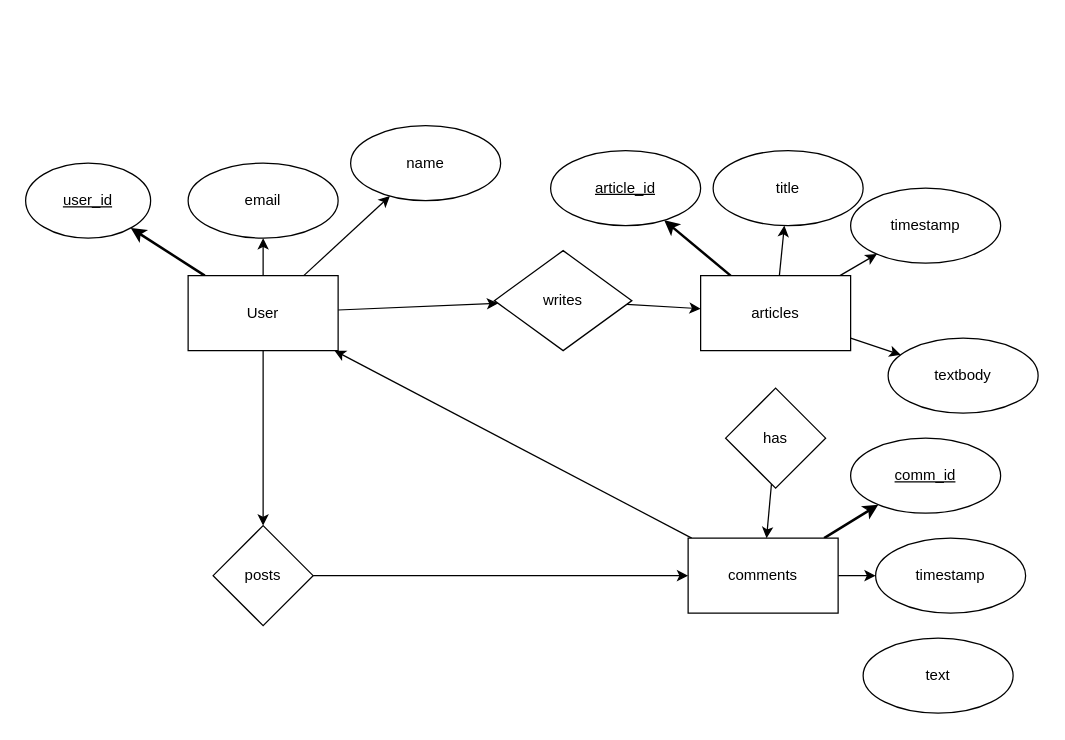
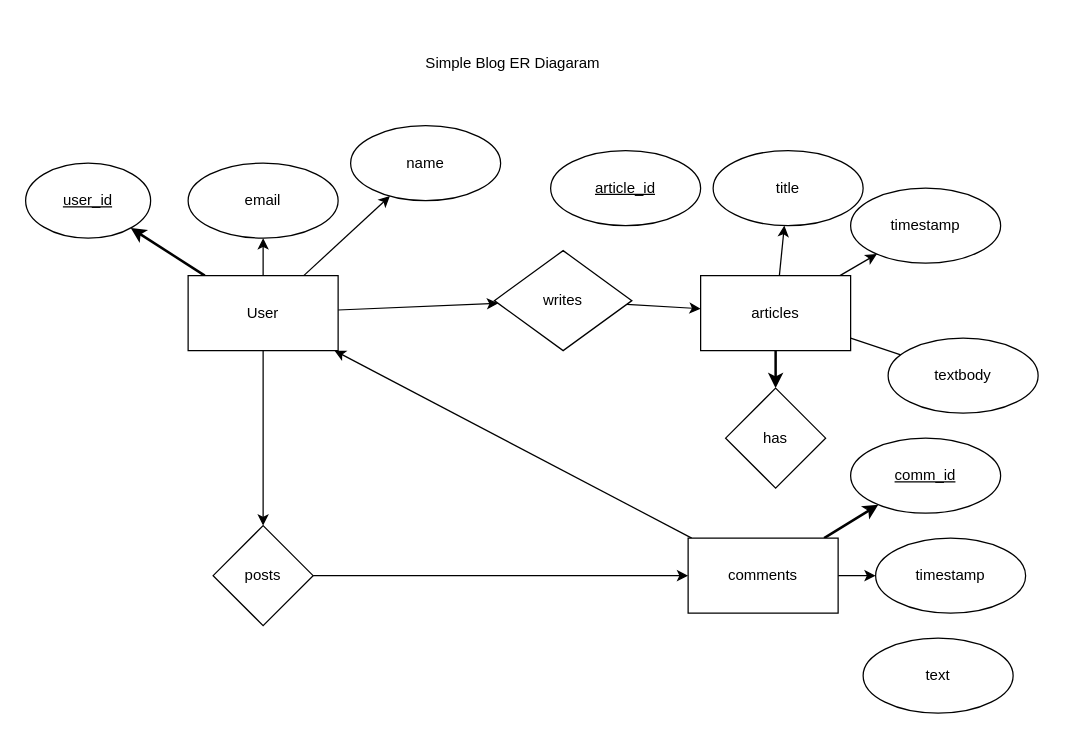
none -> (513, 63)
(701, 251) -> (776, 364)
(891, 352) -> (894, 353)
(769, 507) -> none
